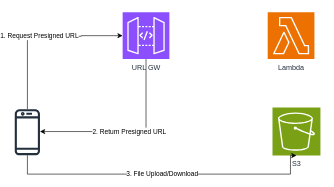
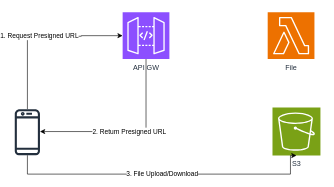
(146, 68) -> (146, 68)
(292, 68) -> (292, 68)
